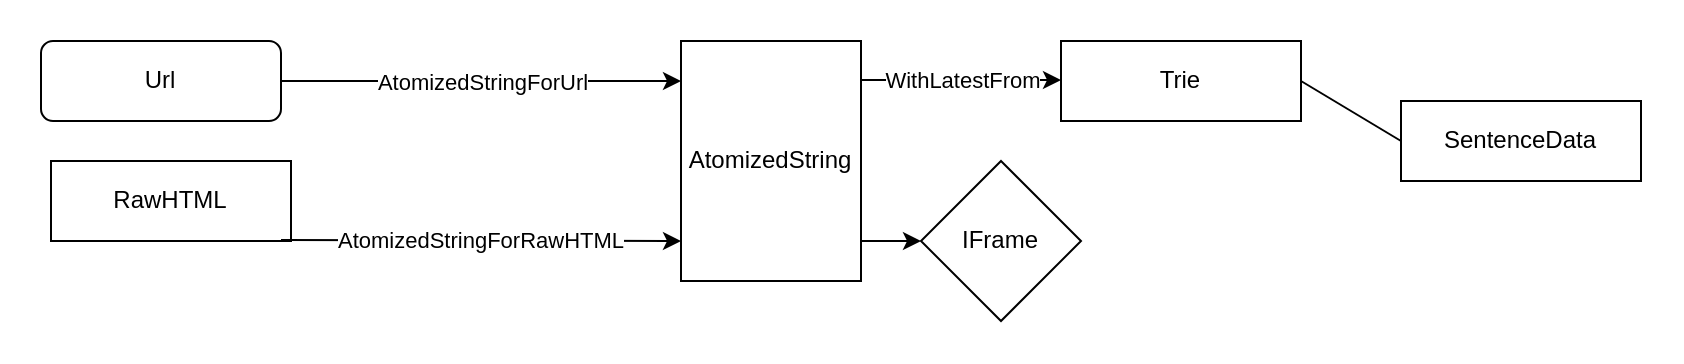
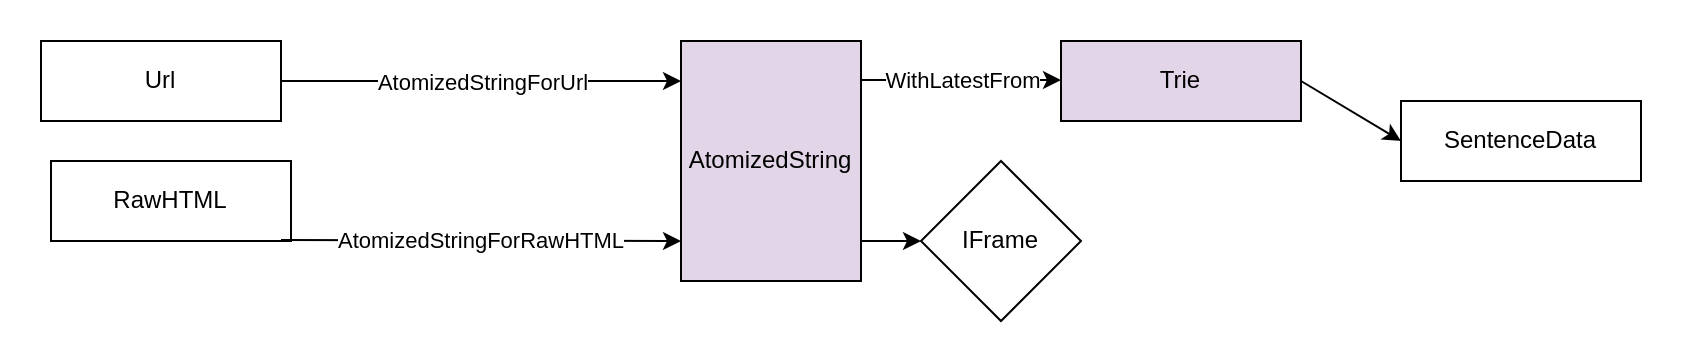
(161, 81) -> (161, 81)
(1181, 81) -> (1181, 81)
(1393, 136) -> (1388, 133)
(771, 161) -> (771, 161)
